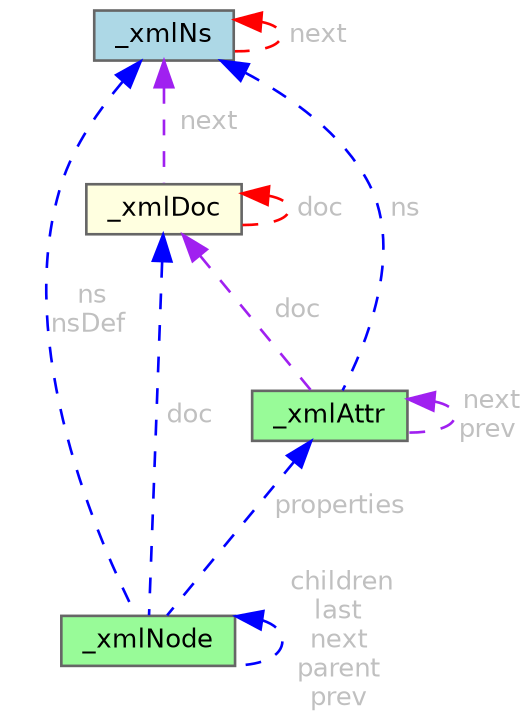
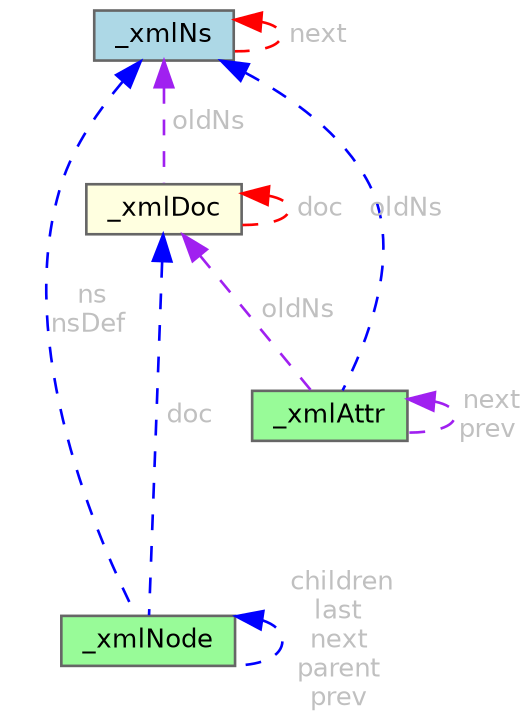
(205, 122) -> (205, 122)
(402, 209) -> (402, 209)
(294, 311) -> (294, 311)
(231, 538) -> none
